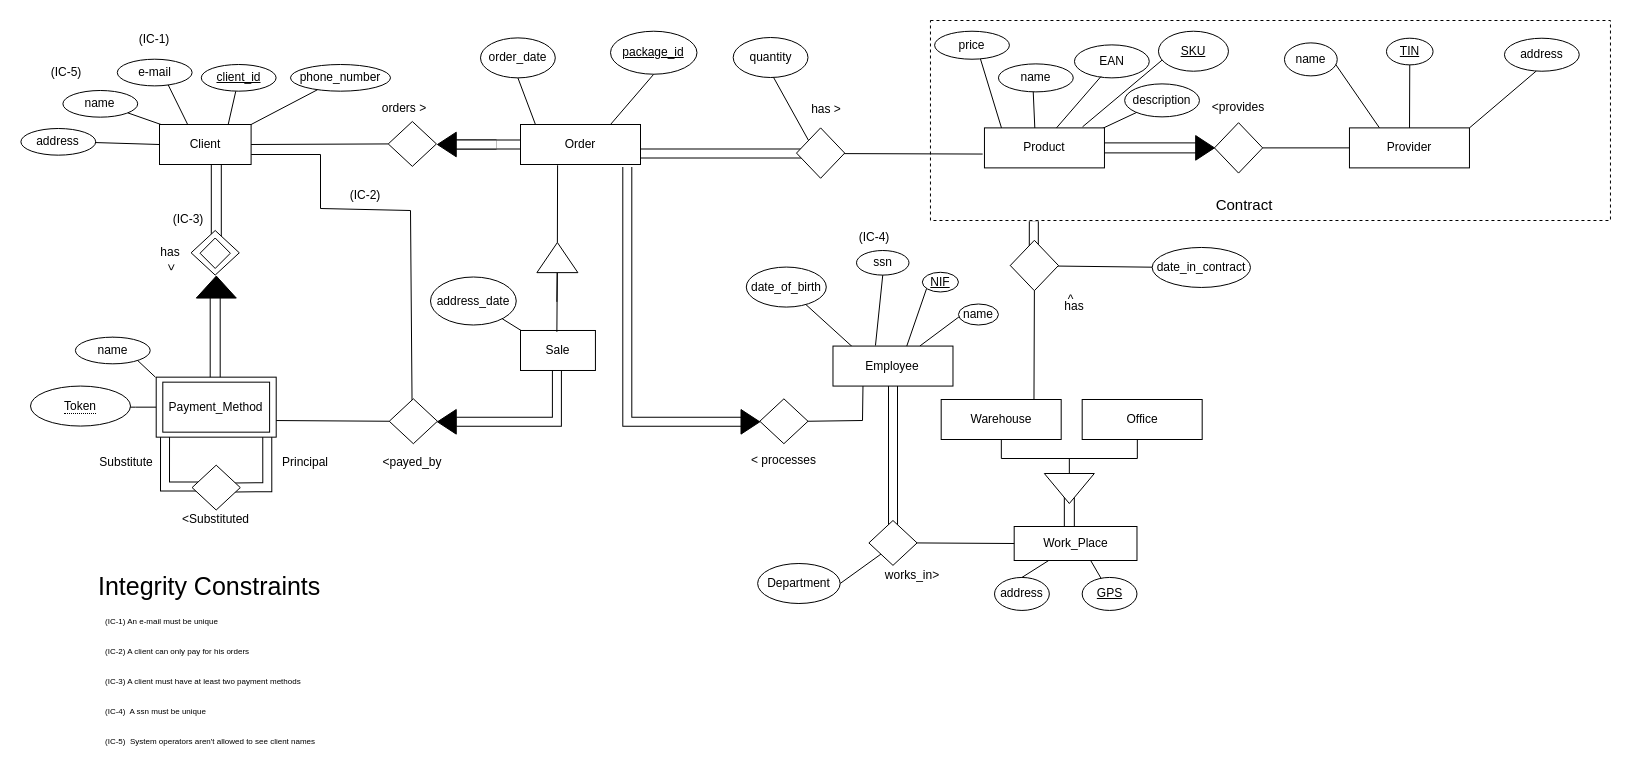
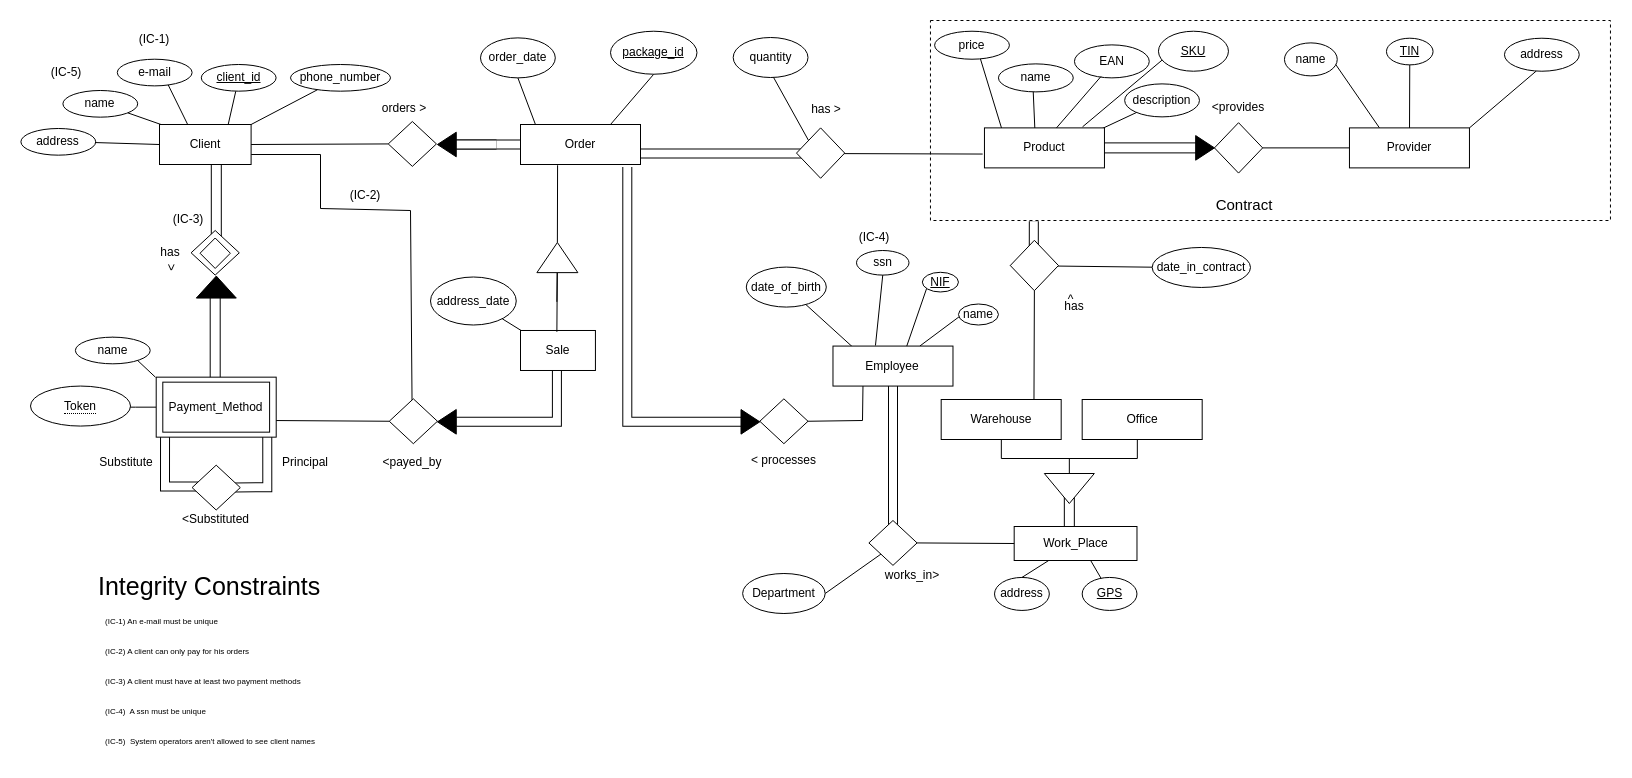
(799, 584) -> (784, 594)
